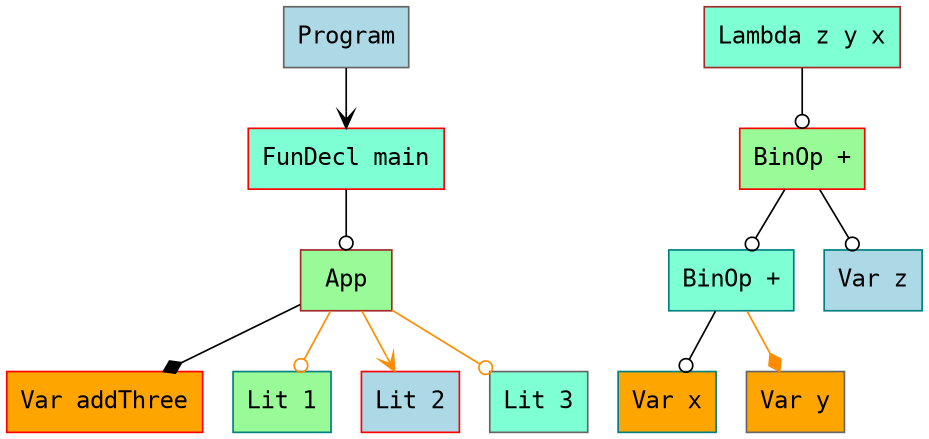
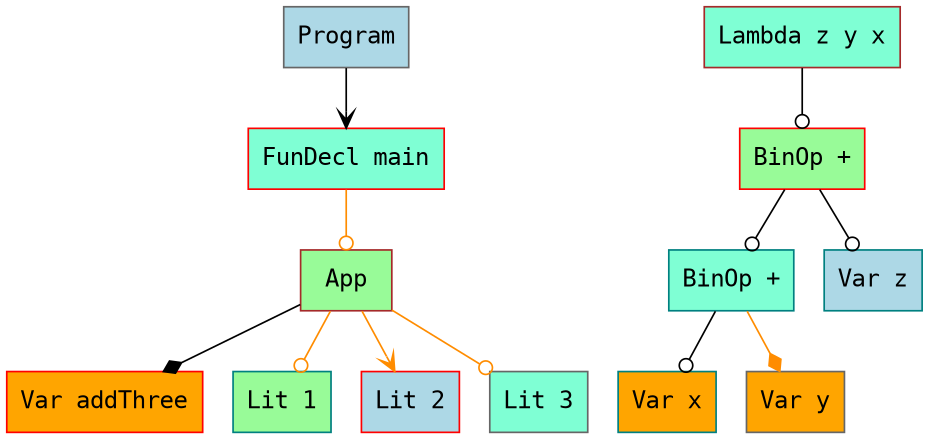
(346, 213) -> (346, 213)
